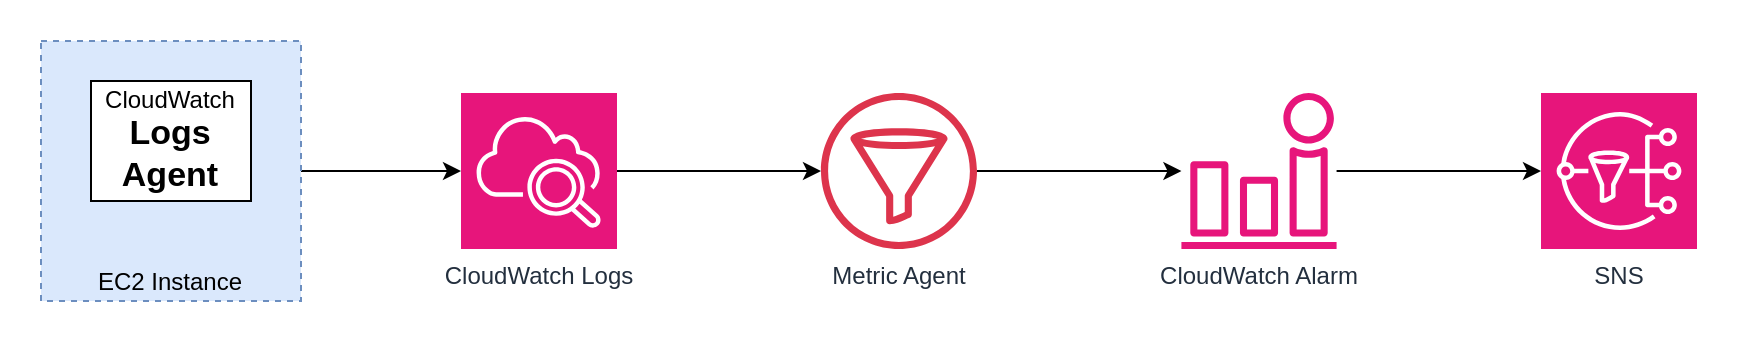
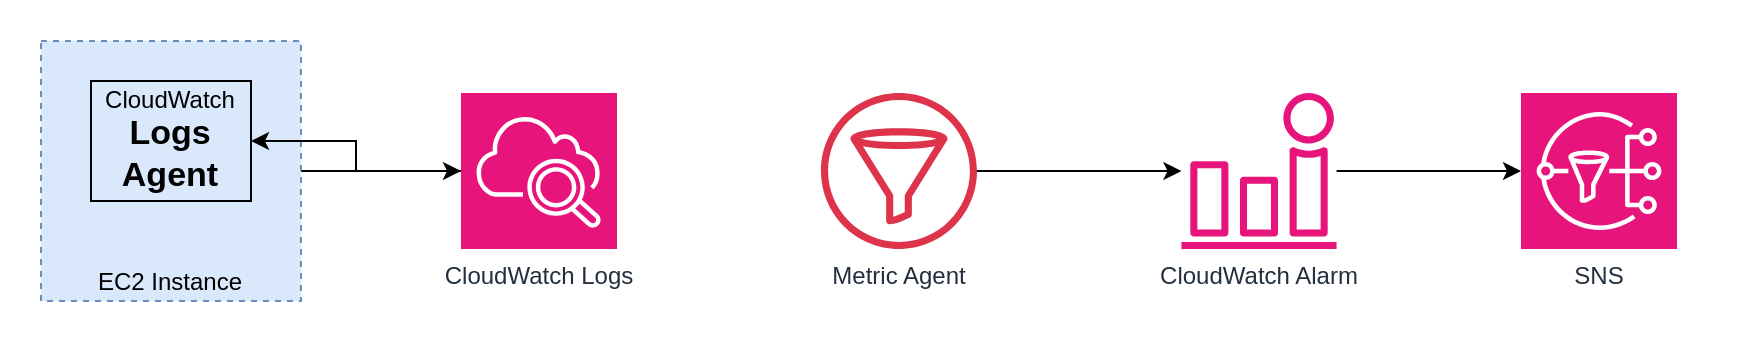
(171, 141) -> (171, 141)
(712, 171) -> (324, 141)
(1619, 171) -> (1599, 171)
